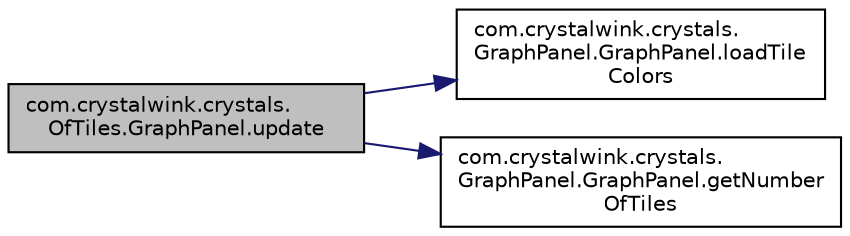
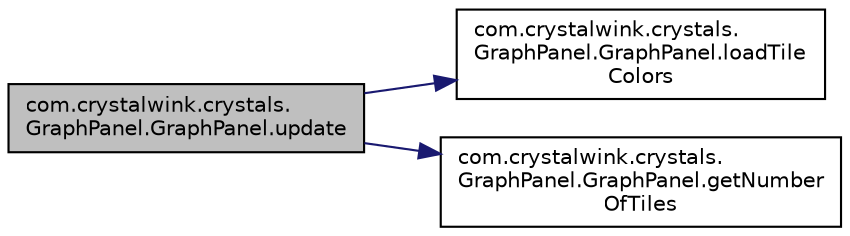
(186, 118) -> (186, 118)
